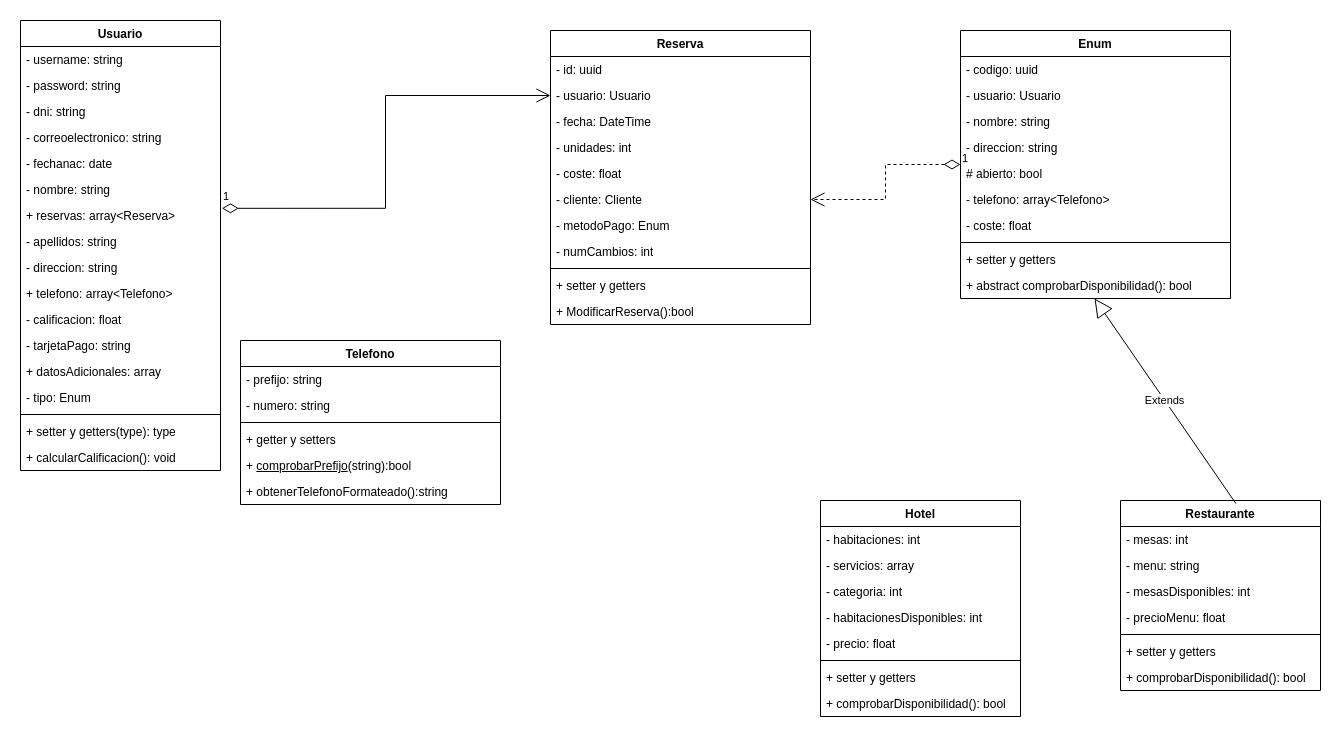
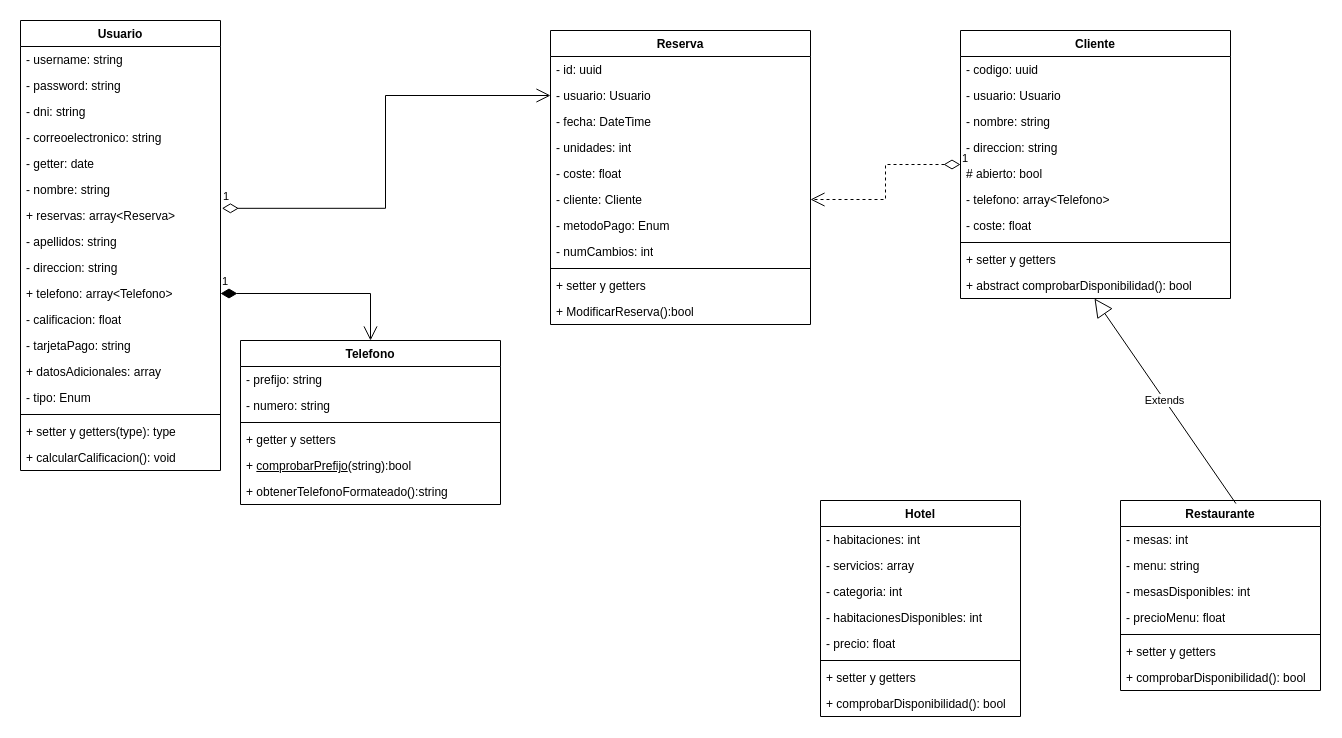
(1096, 45) -> (1096, 45)
(76, 165) -> (69, 165)
none -> (325, 294)
